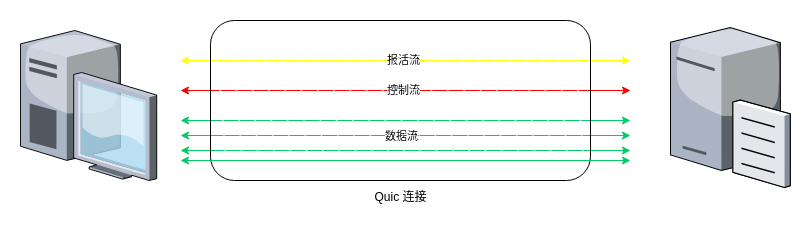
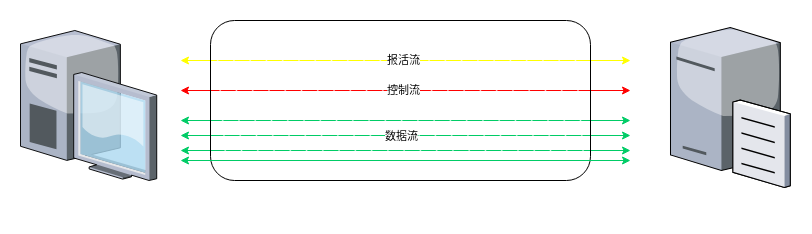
(401, 197) -> none
